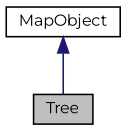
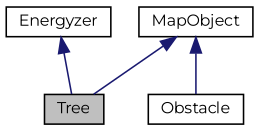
none -> (59, 22)
none -> (196, 109)
